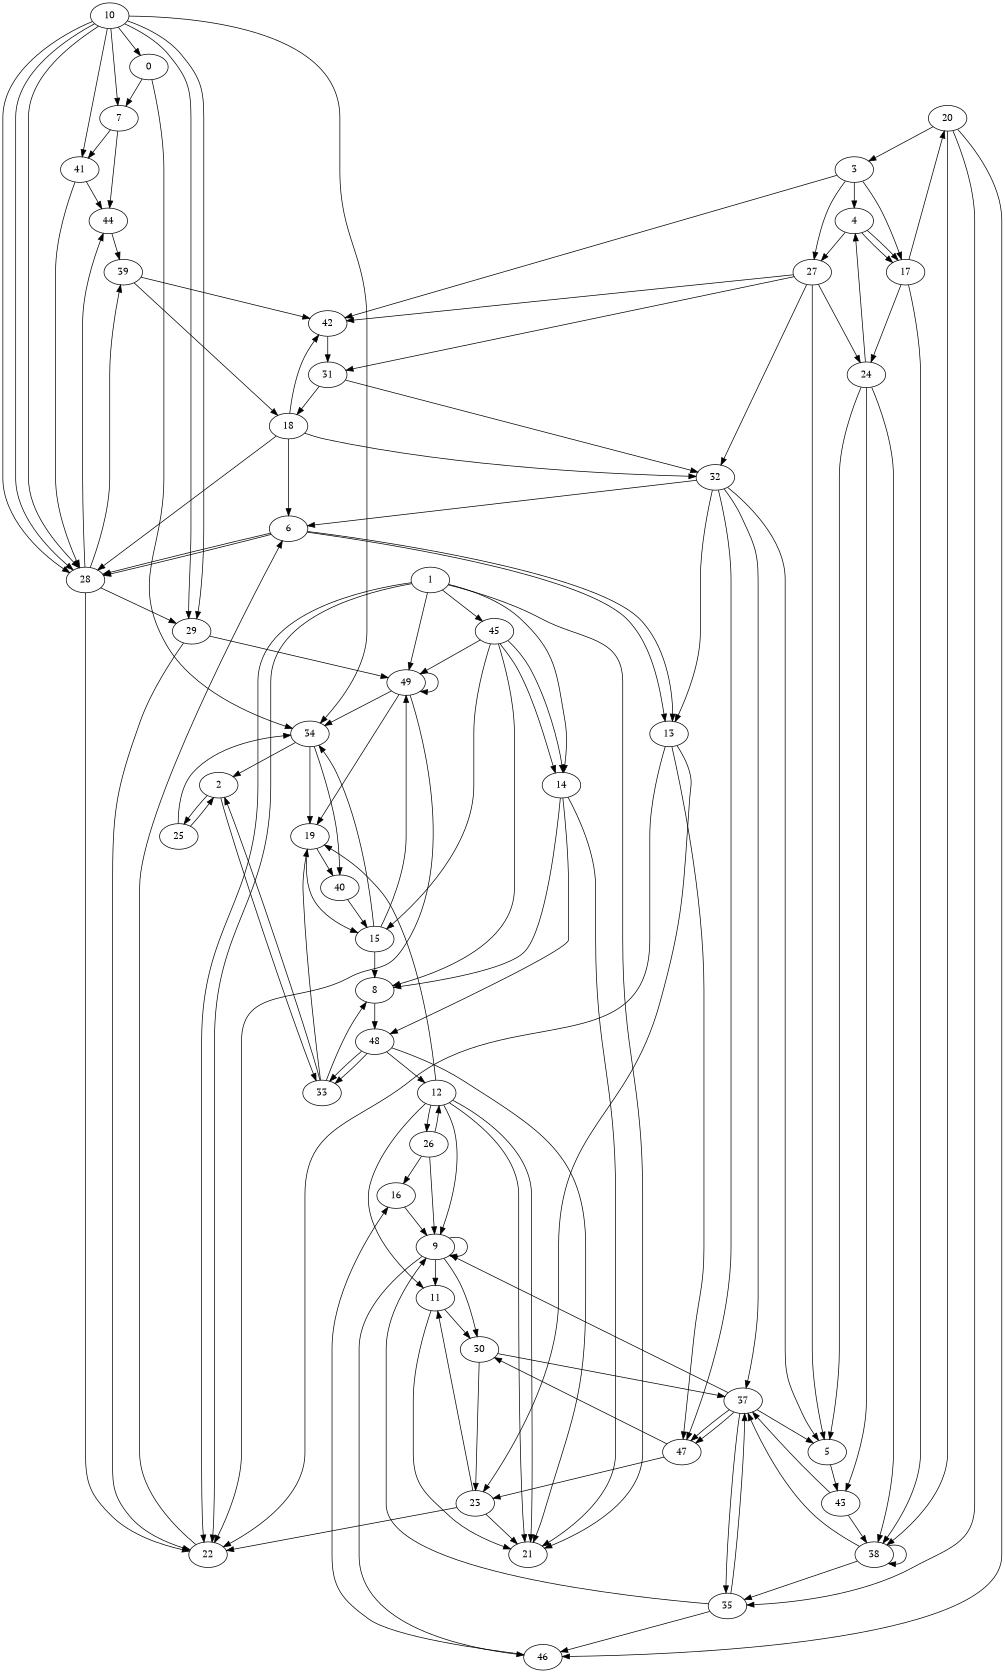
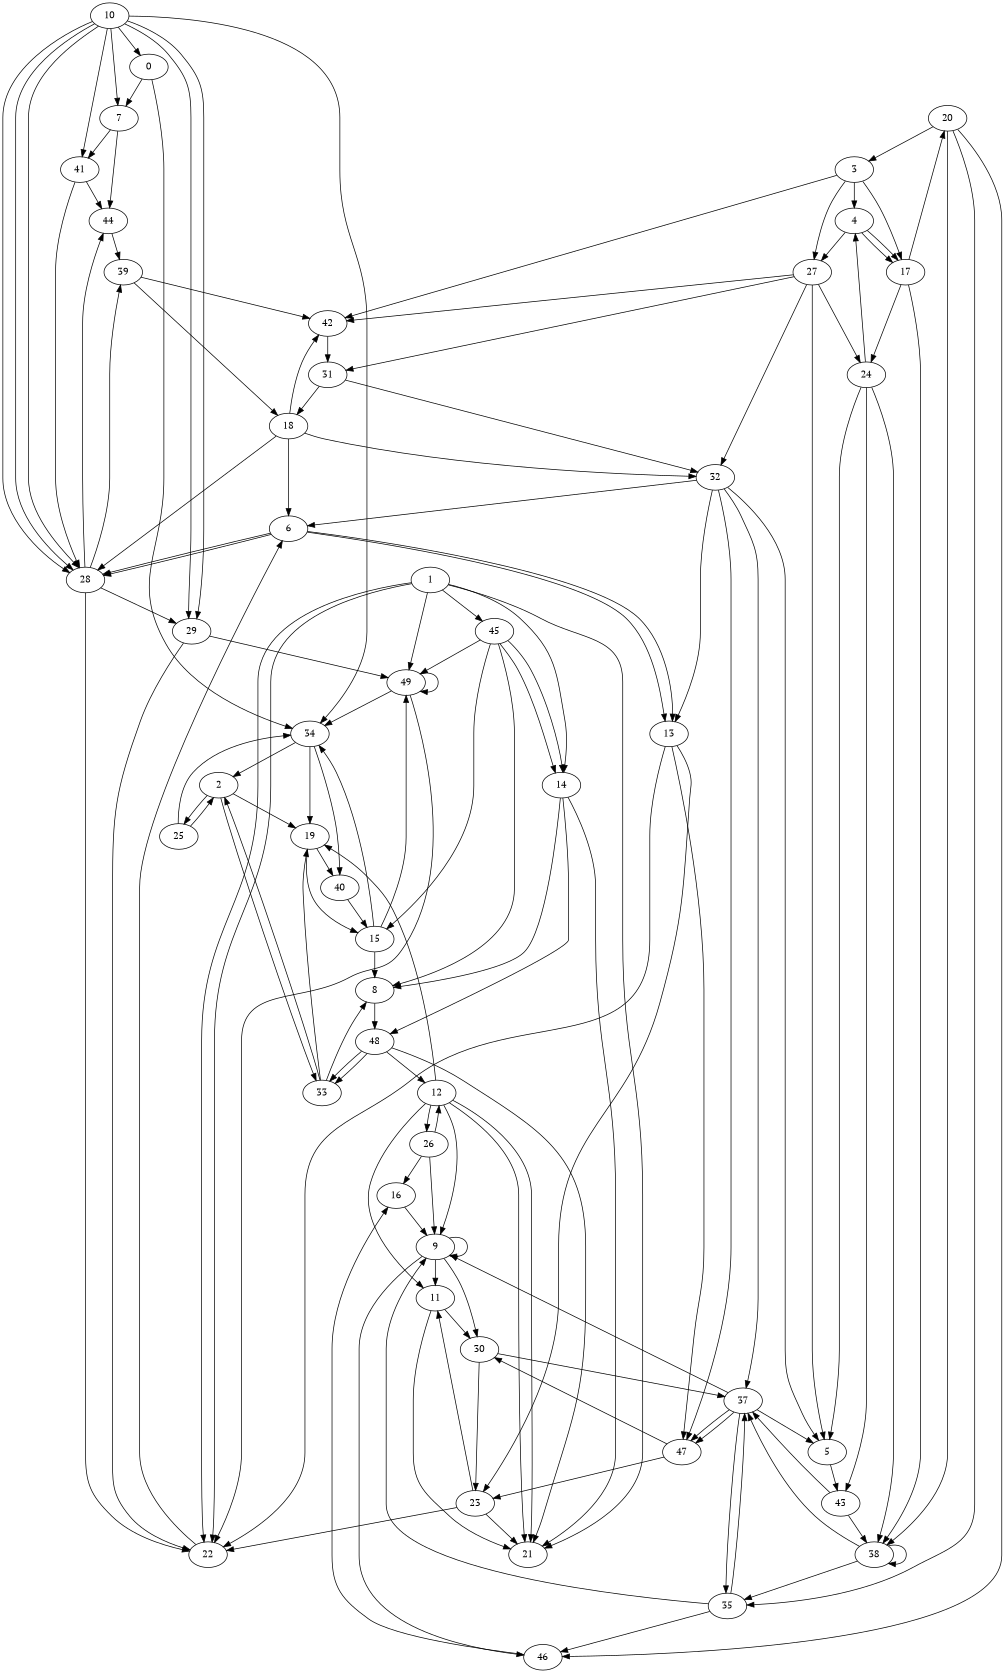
(360, 756) -> (261, 809)
